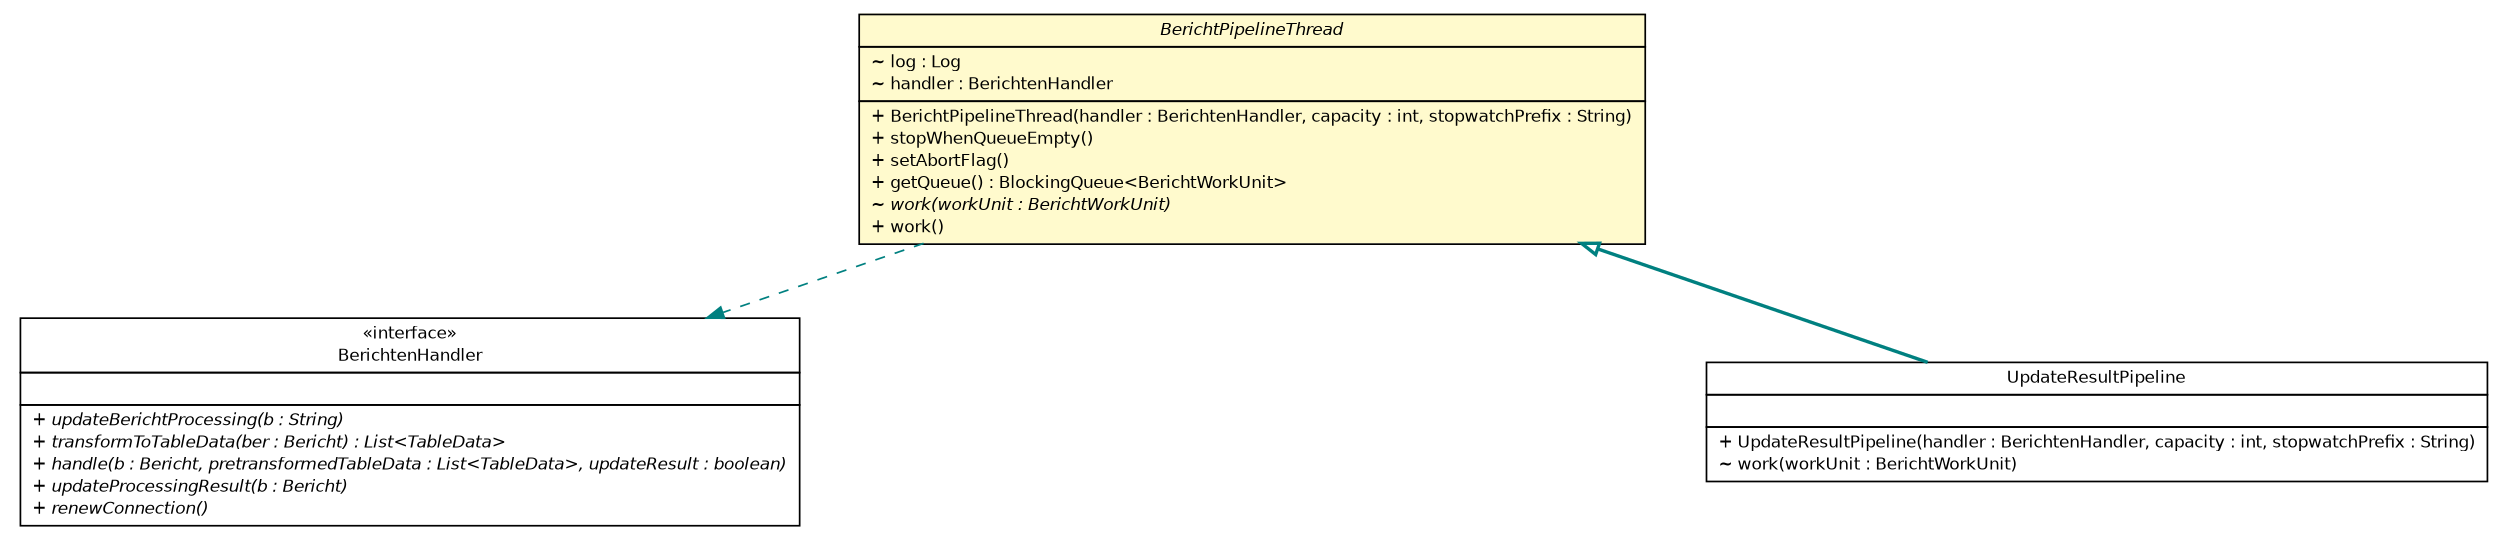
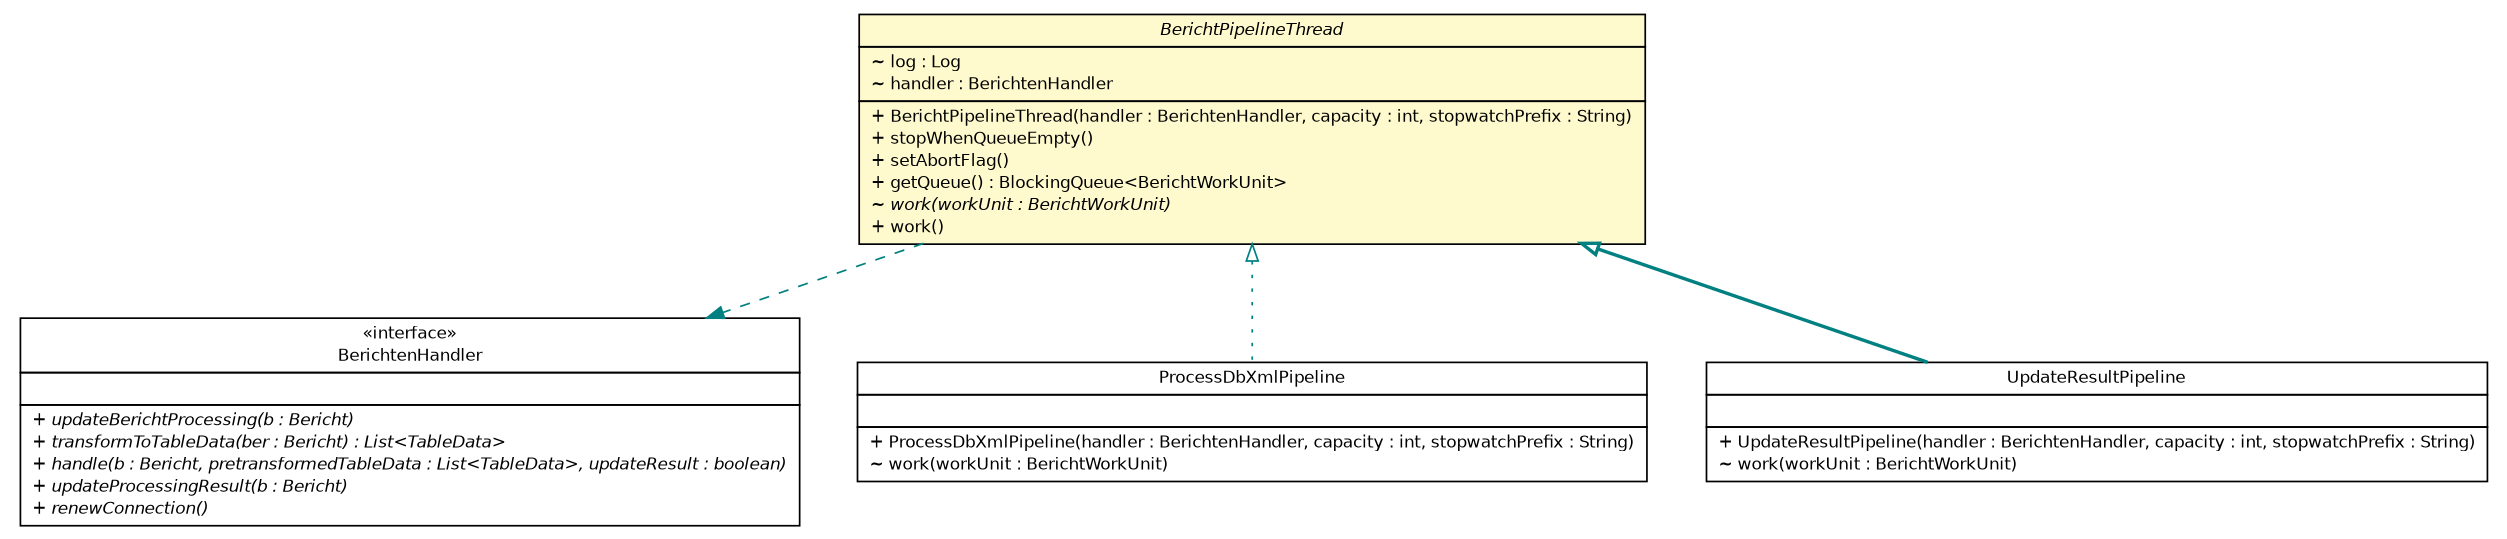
(189, 420) -> (194, 420)
none -> (1252, 422)
